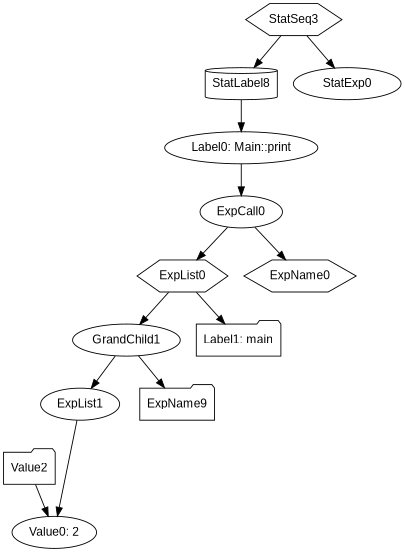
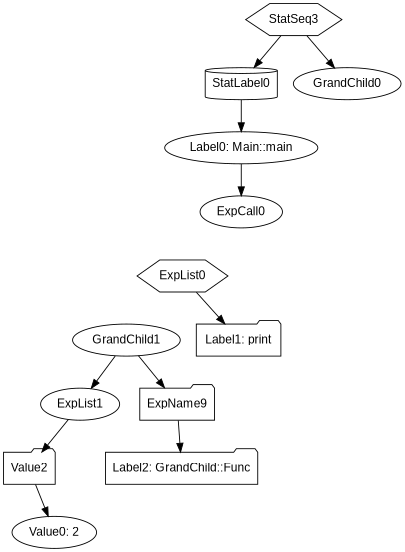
(241, 84) -> (241, 84)
(347, 84) -> (347, 84)
(241, 148) -> (241, 148)
(215, 240) -> none
(300, 276) -> none
(157, 305) -> none
(239, 340) -> (239, 340)
(68, 464) -> (58, 432)
none -> (182, 468)
